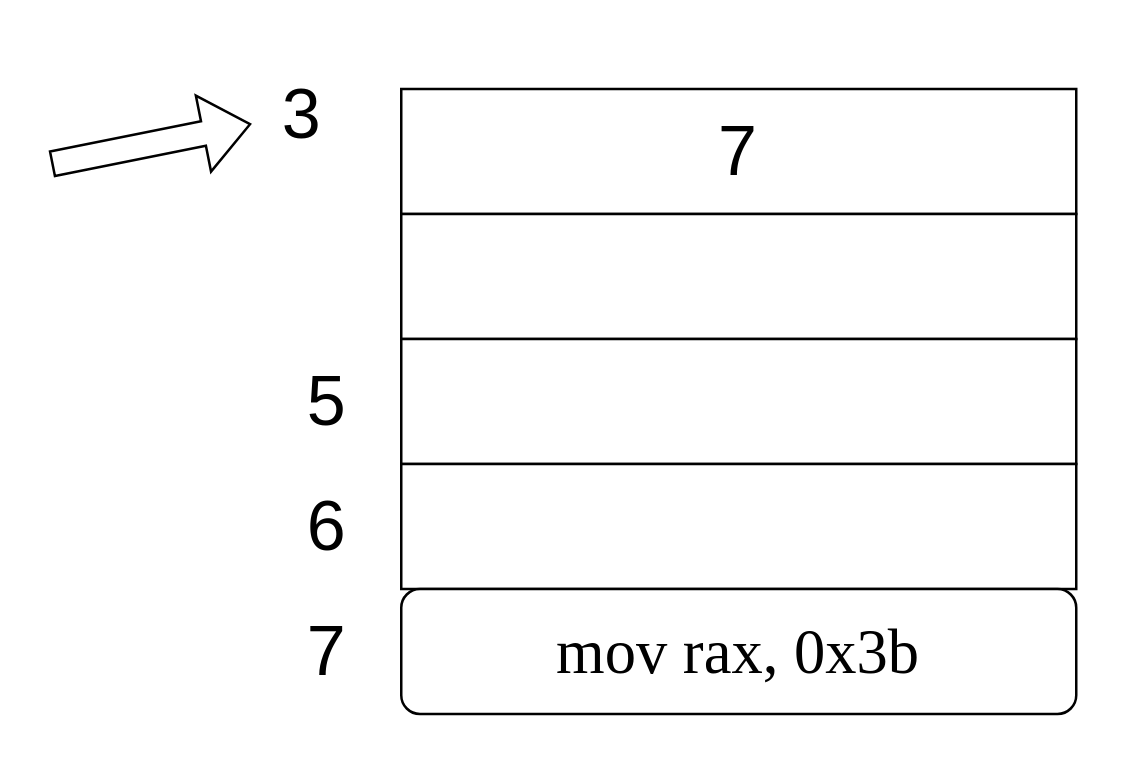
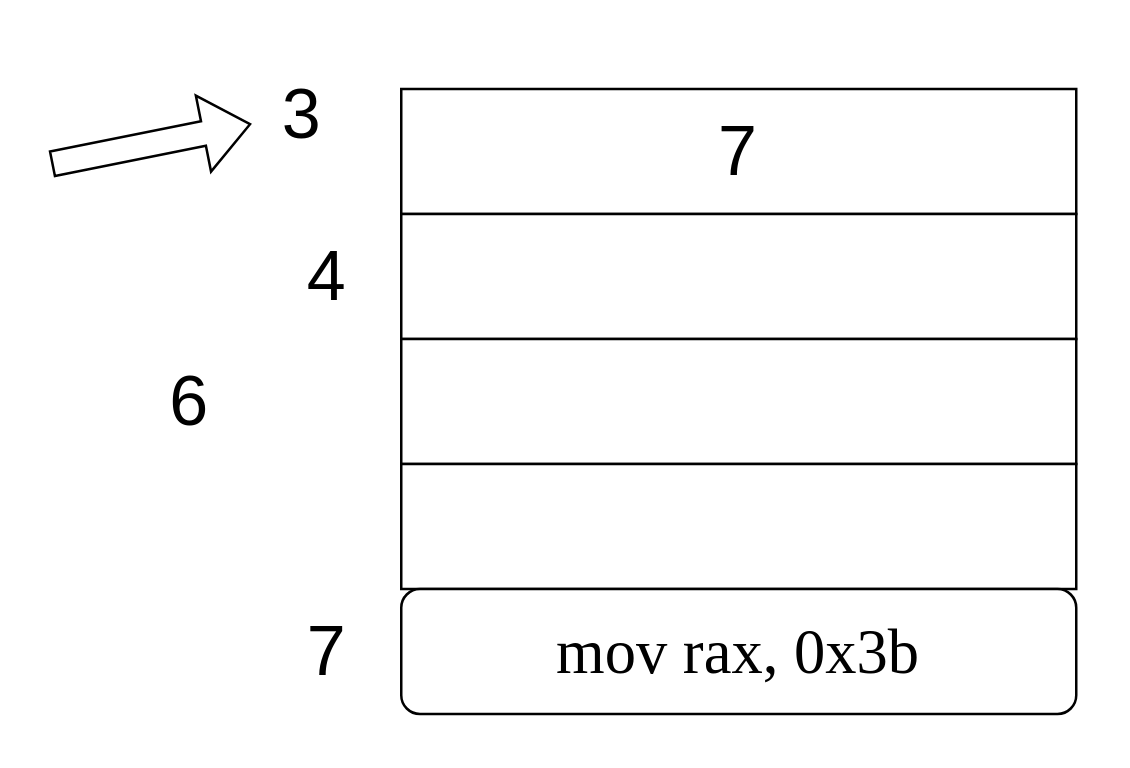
none -> (326, 276)
(326, 401) -> none
(326, 526) -> (189, 401)
